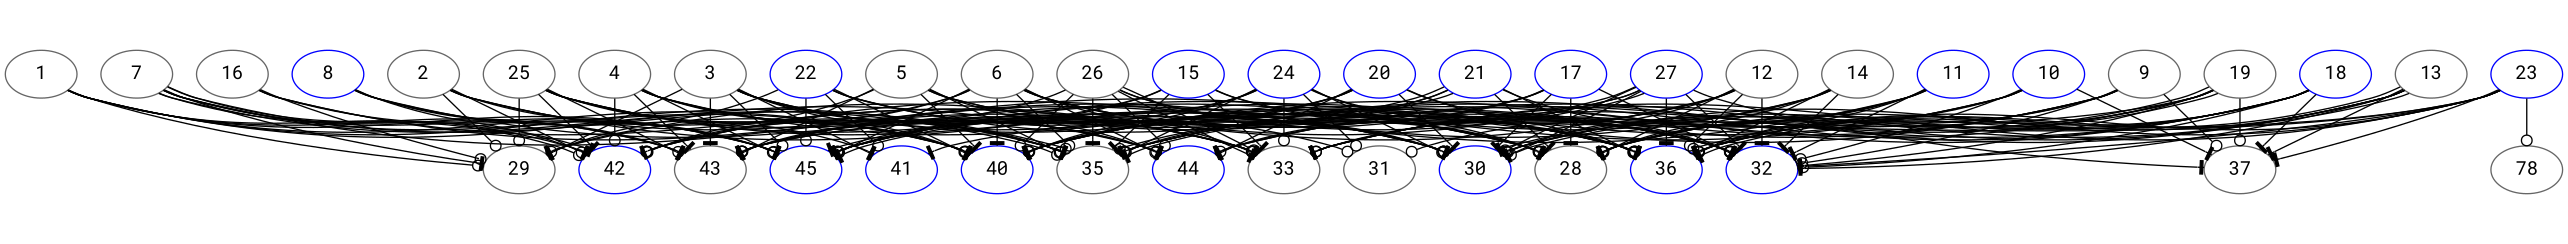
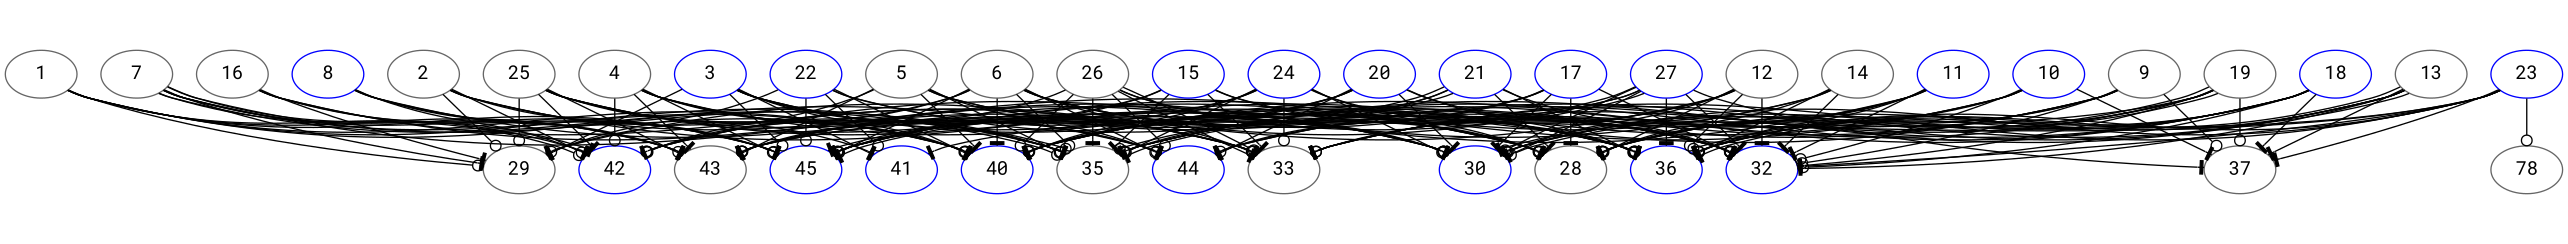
(710, 74) -> (710, 74)
(710, 119) -> (468, 122)
(368, 128) -> (368, 128)
(1380, 170) -> none
